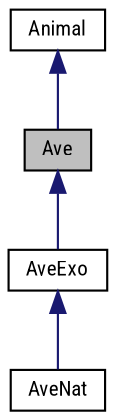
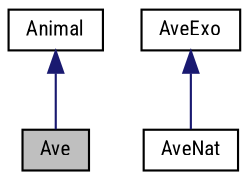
(58, 221) -> none
